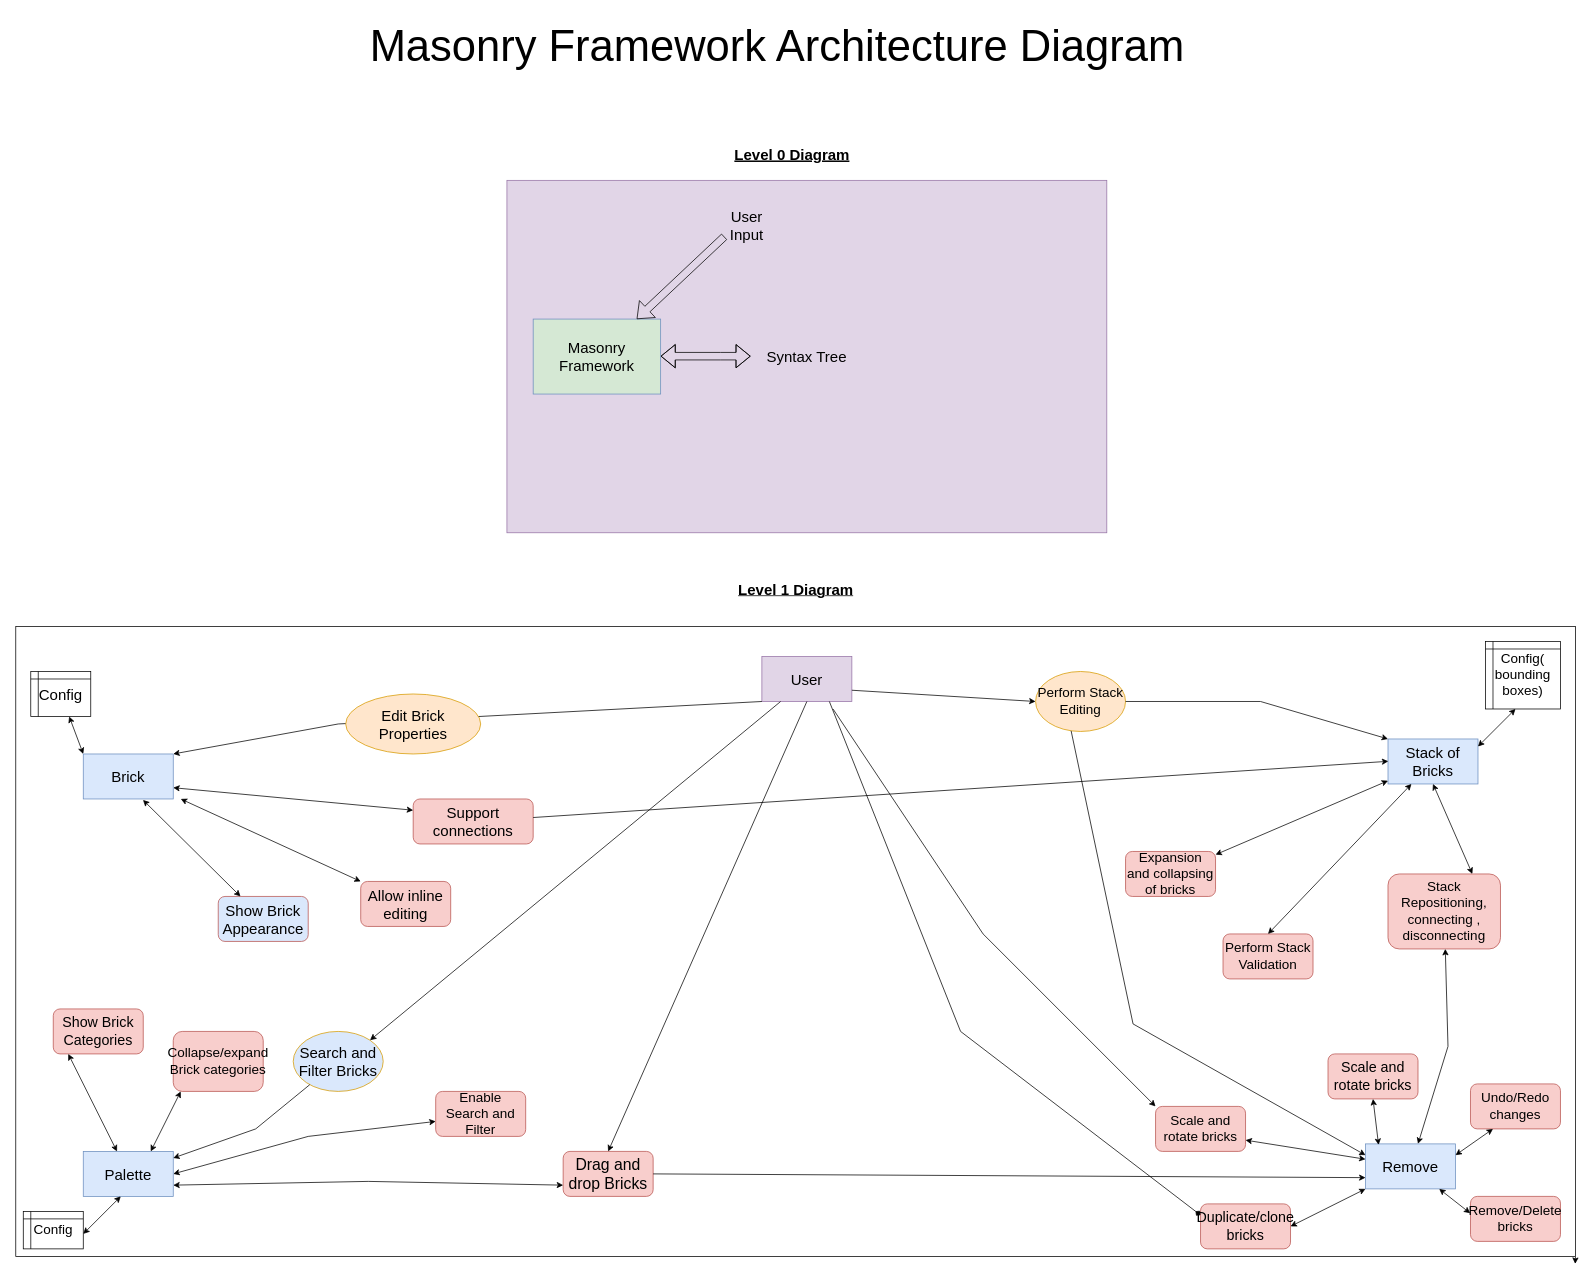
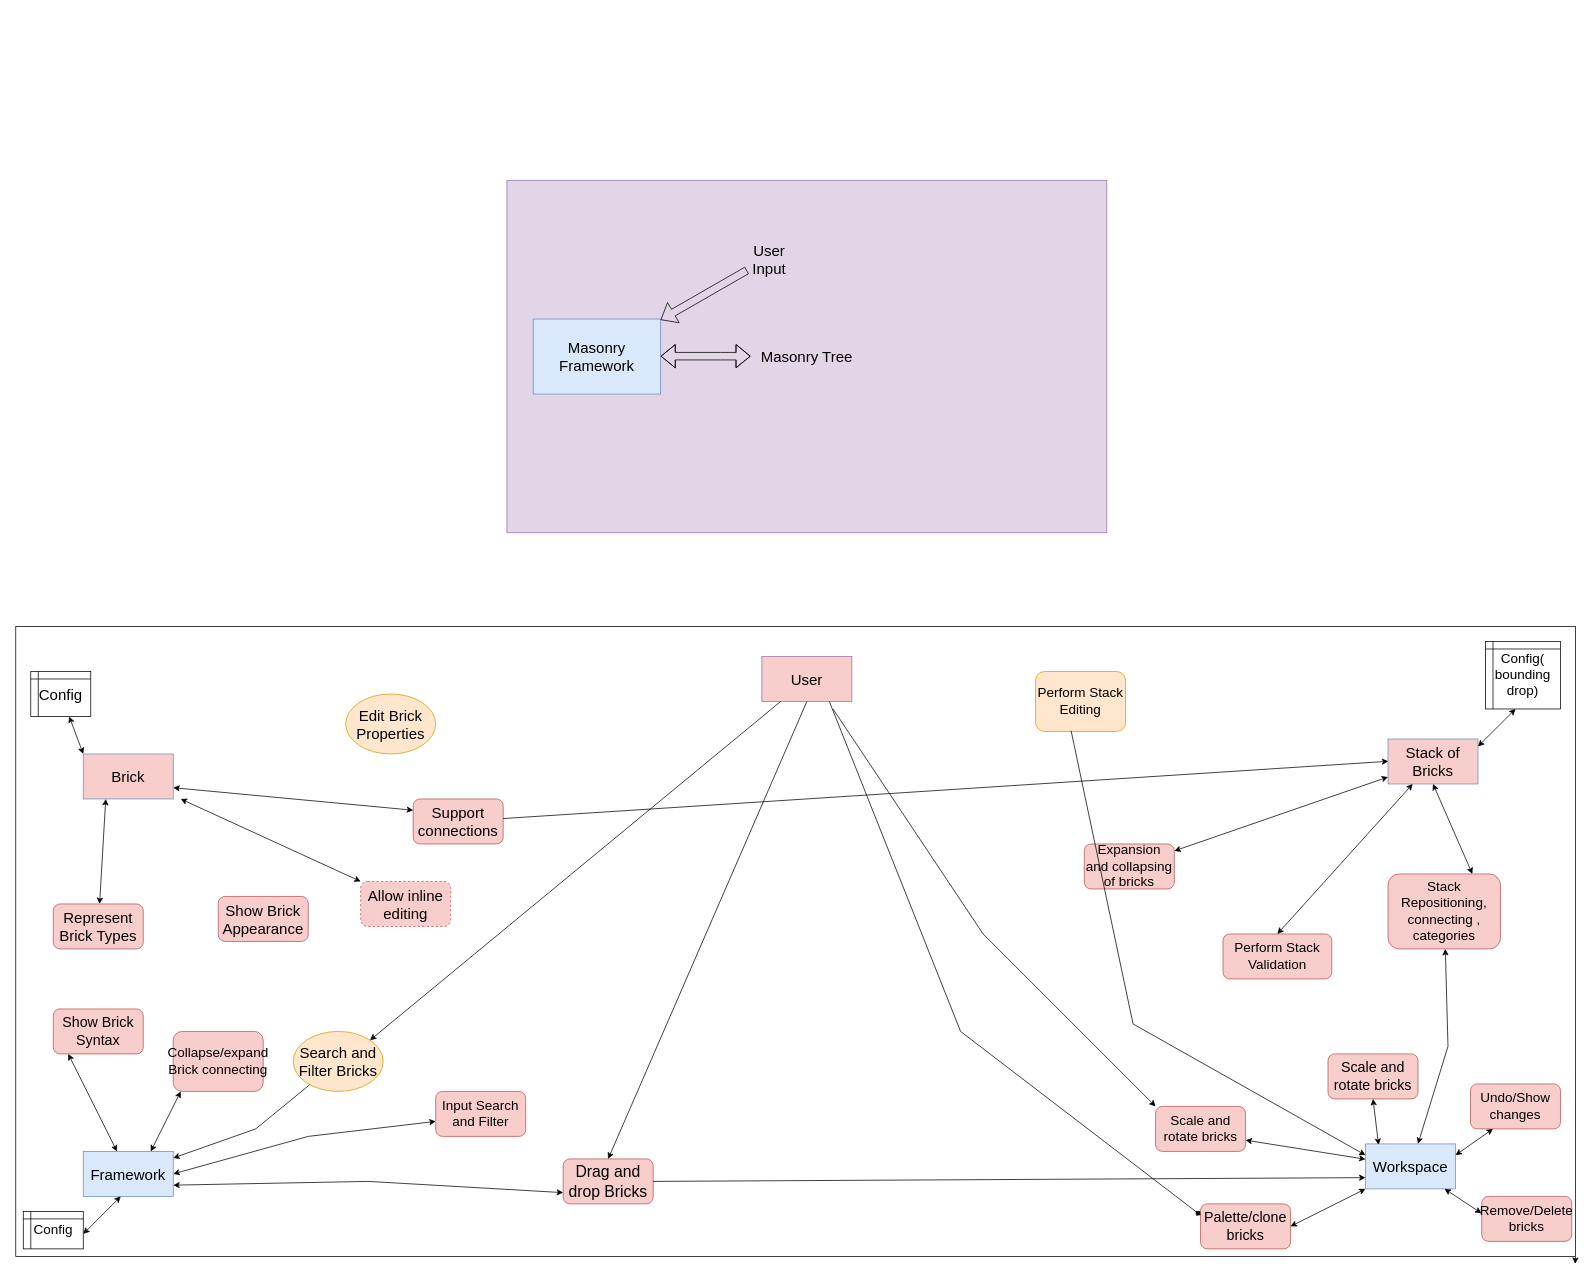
(777, 45) -> none
(792, 154) -> none
(747, 225) -> (769, 259)
(597, 357) -> (597, 357)
(807, 357) -> (807, 357)
(795, 589) -> none
(1523, 675) -> (1523, 675)
(807, 679) -> (807, 679)
(941, 696) -> none
(1080, 702) -> (1080, 702)
(1256, 702) -> none
(618, 709) -> none
(413, 724) -> (390, 724)
(1433, 762) -> (1433, 762)
(128, 777) -> (128, 777)
(473, 822) -> (458, 822)
none -> (102, 852)
(1170, 874) -> (1129, 867)
(219, 876) -> none
(405, 904) -> (405, 904)
(1444, 912) -> (1444, 912)
(263, 919) -> (263, 919)
none -> (98, 927)
(1268, 957) -> (1277, 957)
(98, 1032) -> (98, 1032)
(218, 1062) -> (218, 1062)
(338, 1062) -> (338, 1062)
(1515, 1107) -> (1515, 1107)
(480, 1114) -> (480, 1114)
(1410, 1167) -> (1410, 1167)
(128, 1174) -> (128, 1174)
(608, 1174) -> (608, 1182)
(1515, 1219) -> (1527, 1219)
(1245, 1227) -> (1245, 1227)
